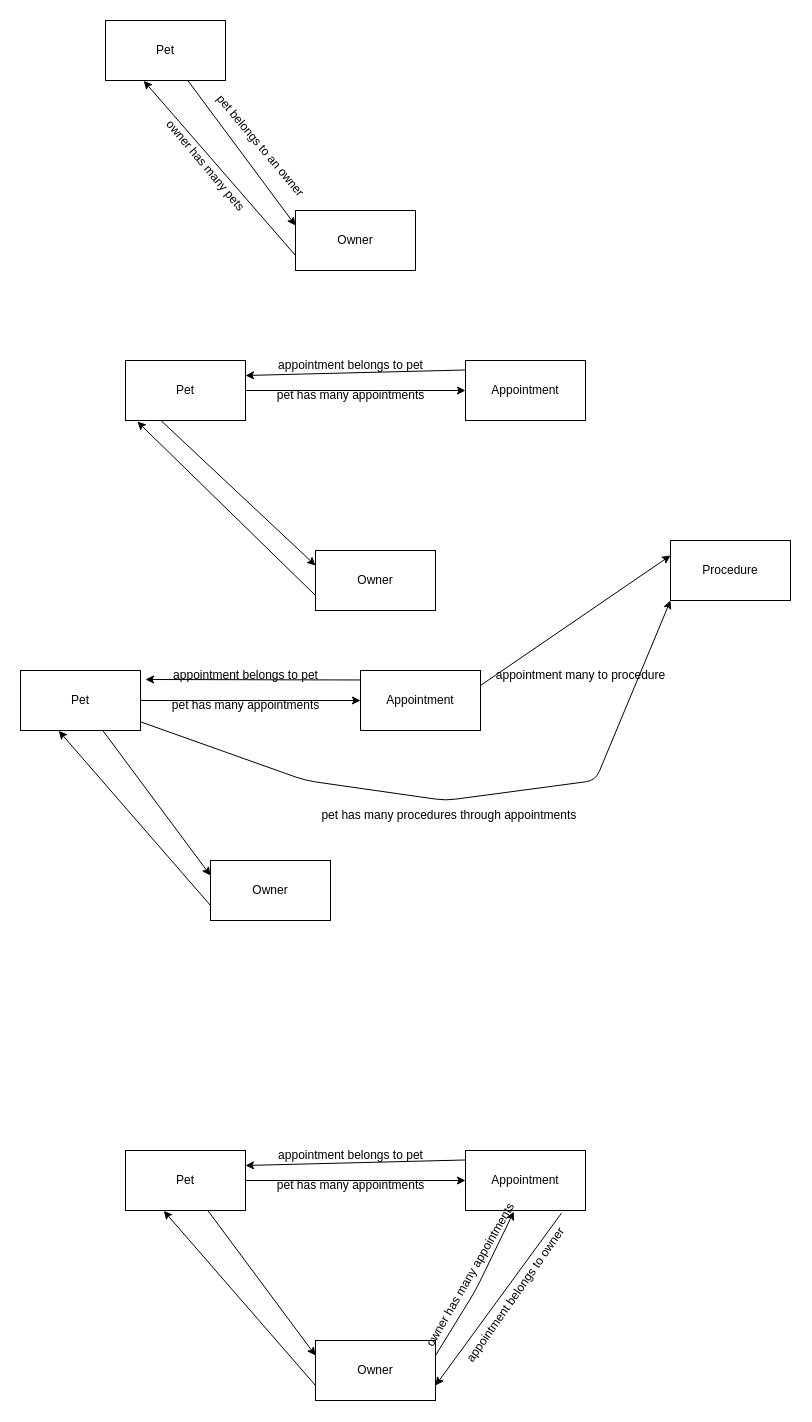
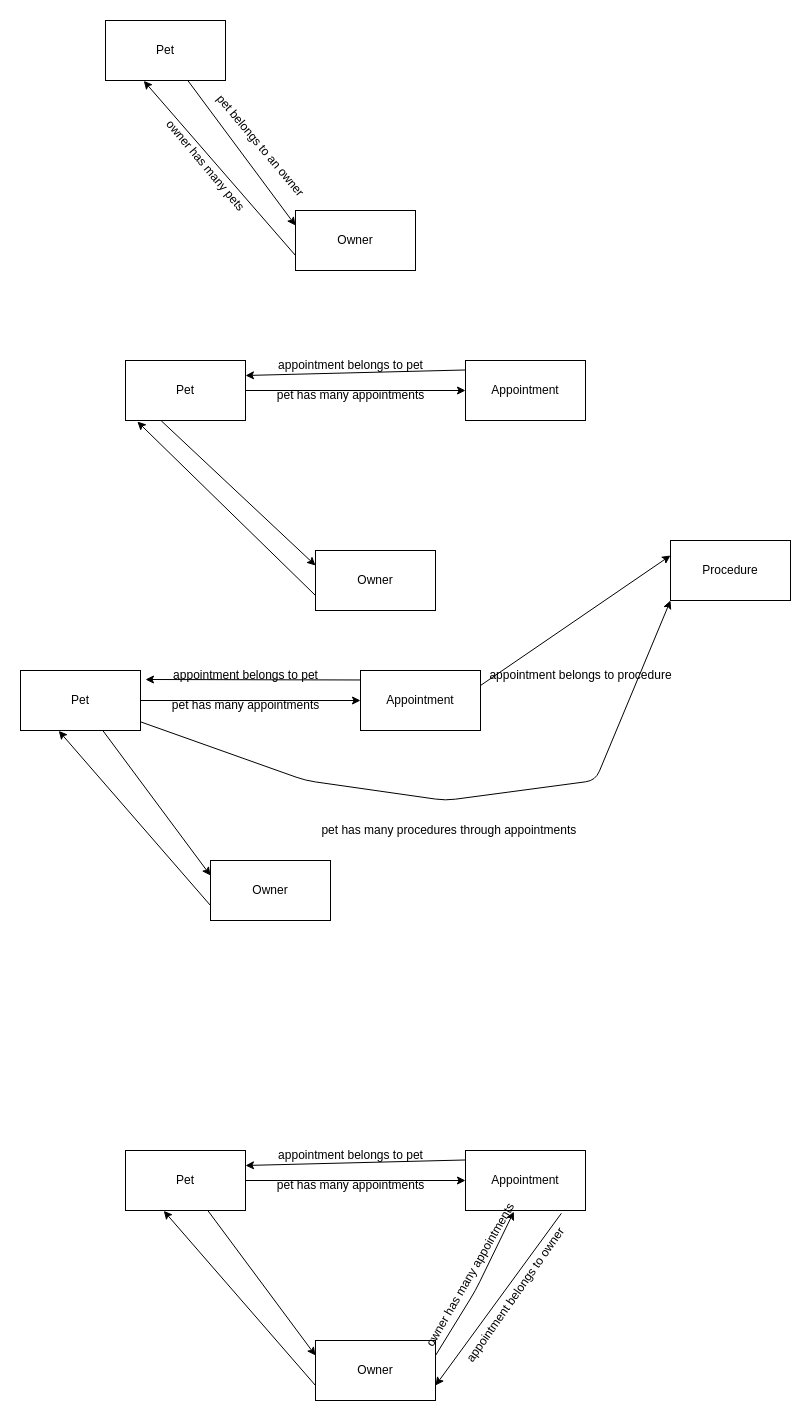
(581, 676) -> (581, 676)
(451, 816) -> (451, 831)
